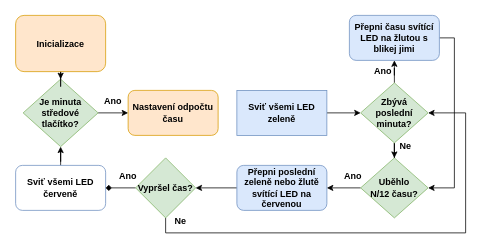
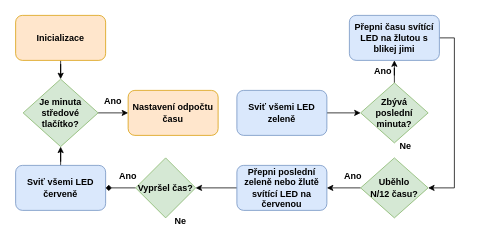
(60, 44) -> (60, 38)
(282, 113) -> (282, 113)
(394, 153) -> none
(465, 173) -> none
(60, 188) -> (60, 188)
